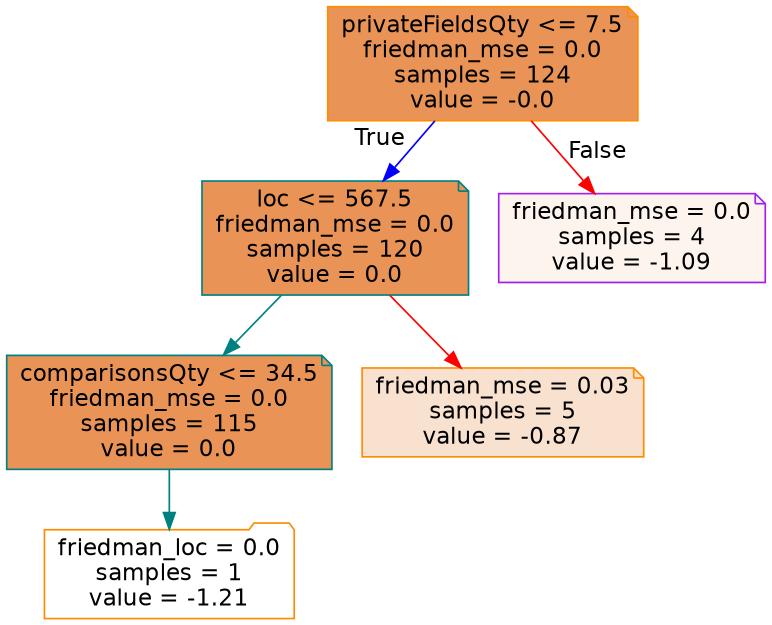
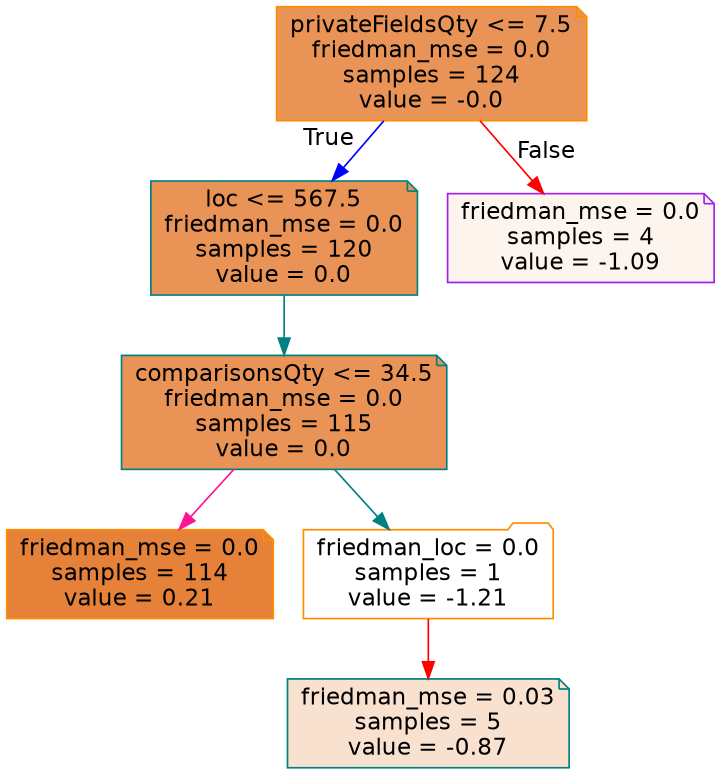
(419, 325) -> (428, 640)
(503, 412) -> (428, 723)
none -> (140, 574)
